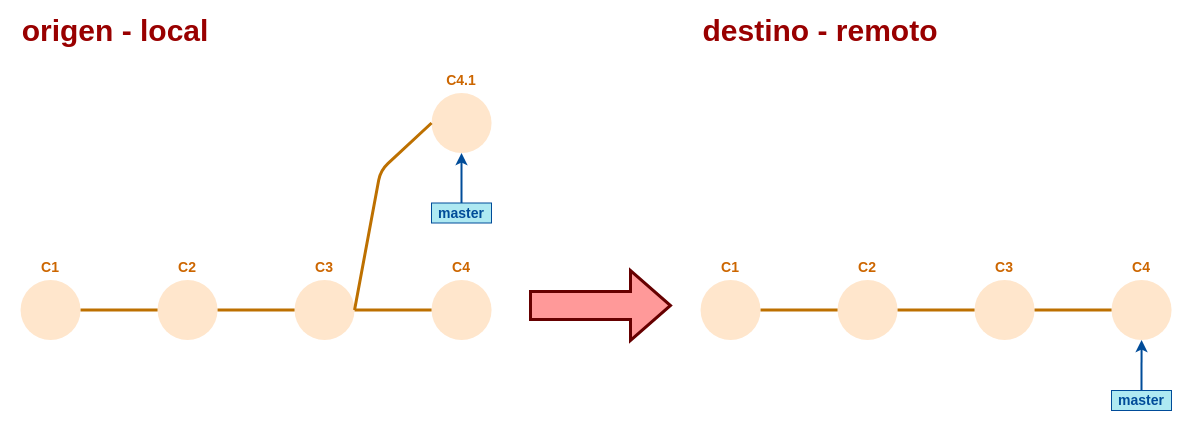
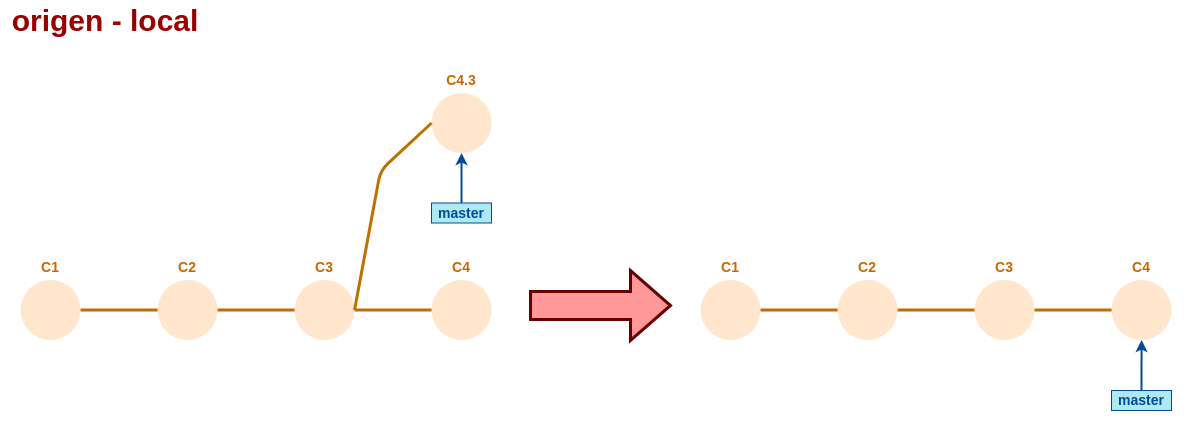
(116, 31) -> (106, 21)
(821, 31) -> none
(462, 81) -> (462, 81)
